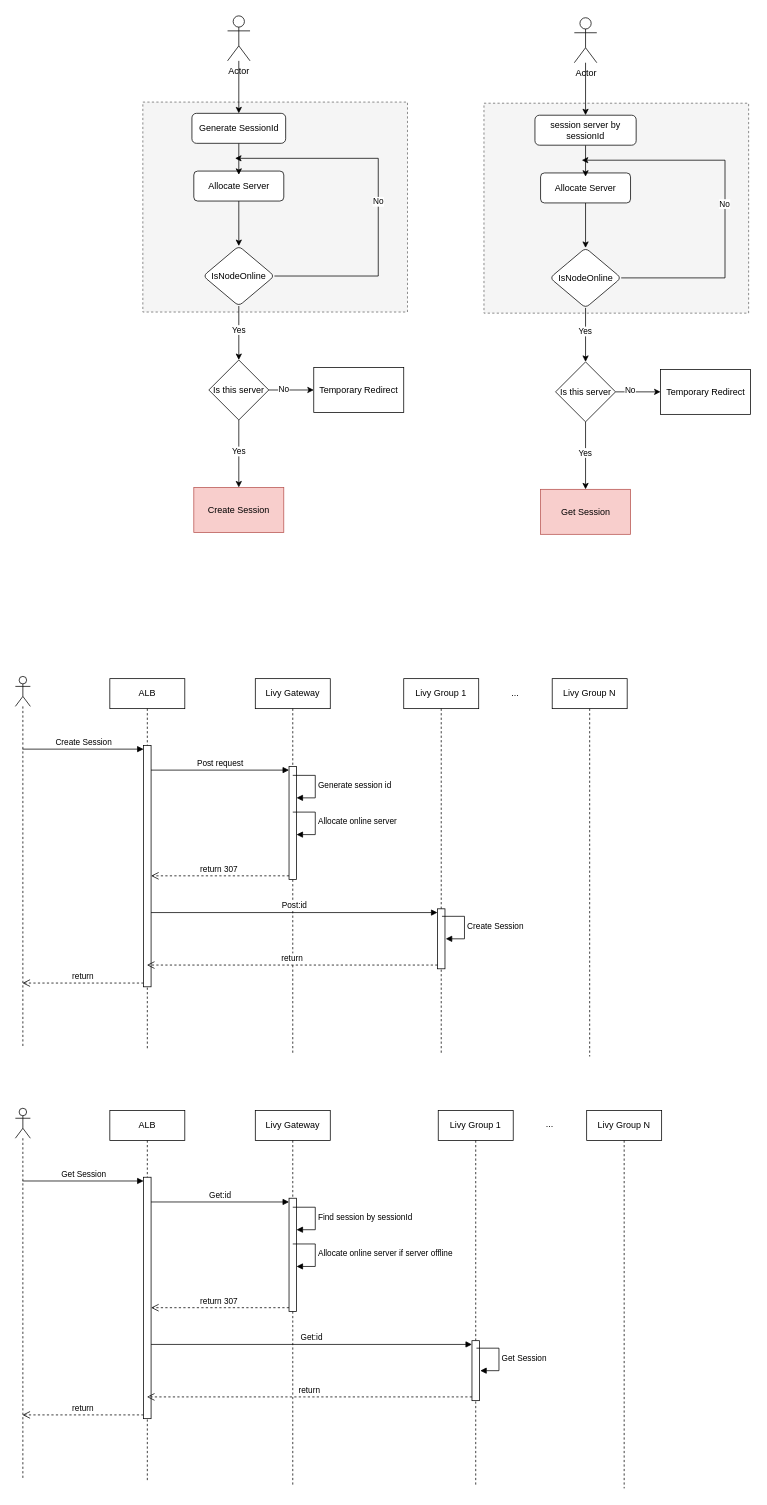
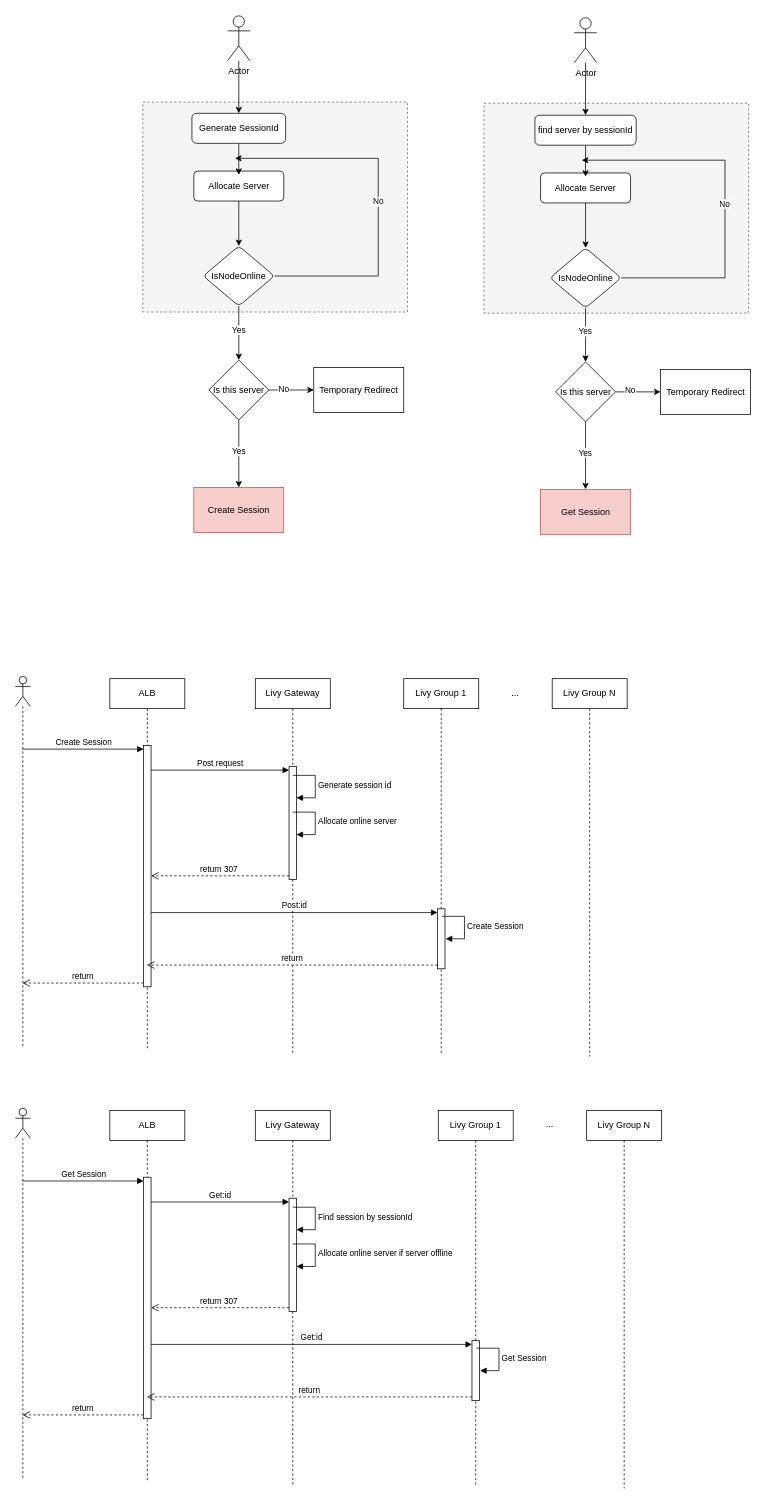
(586, 130) -> (586, 130)
